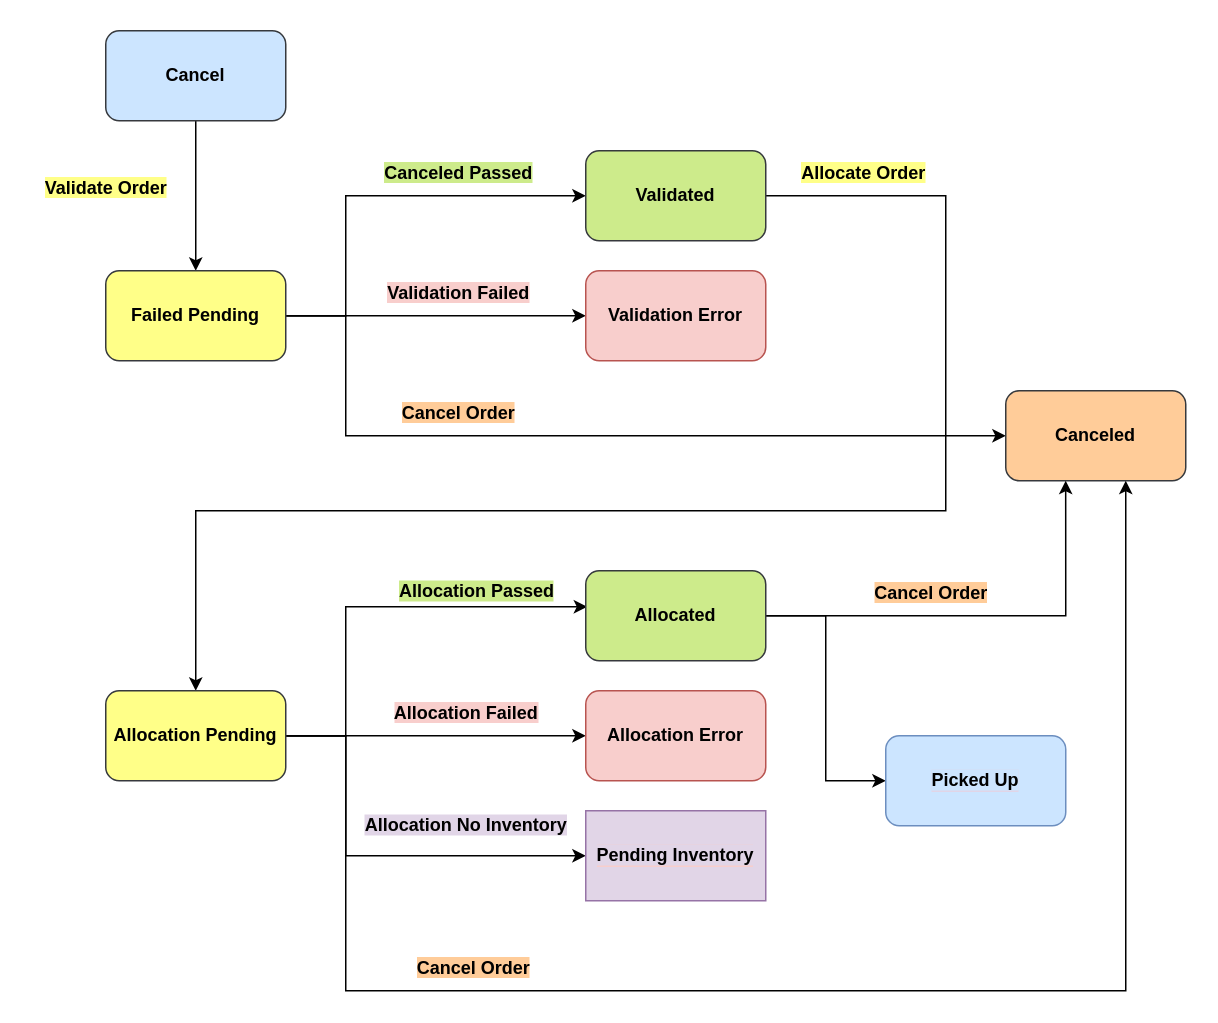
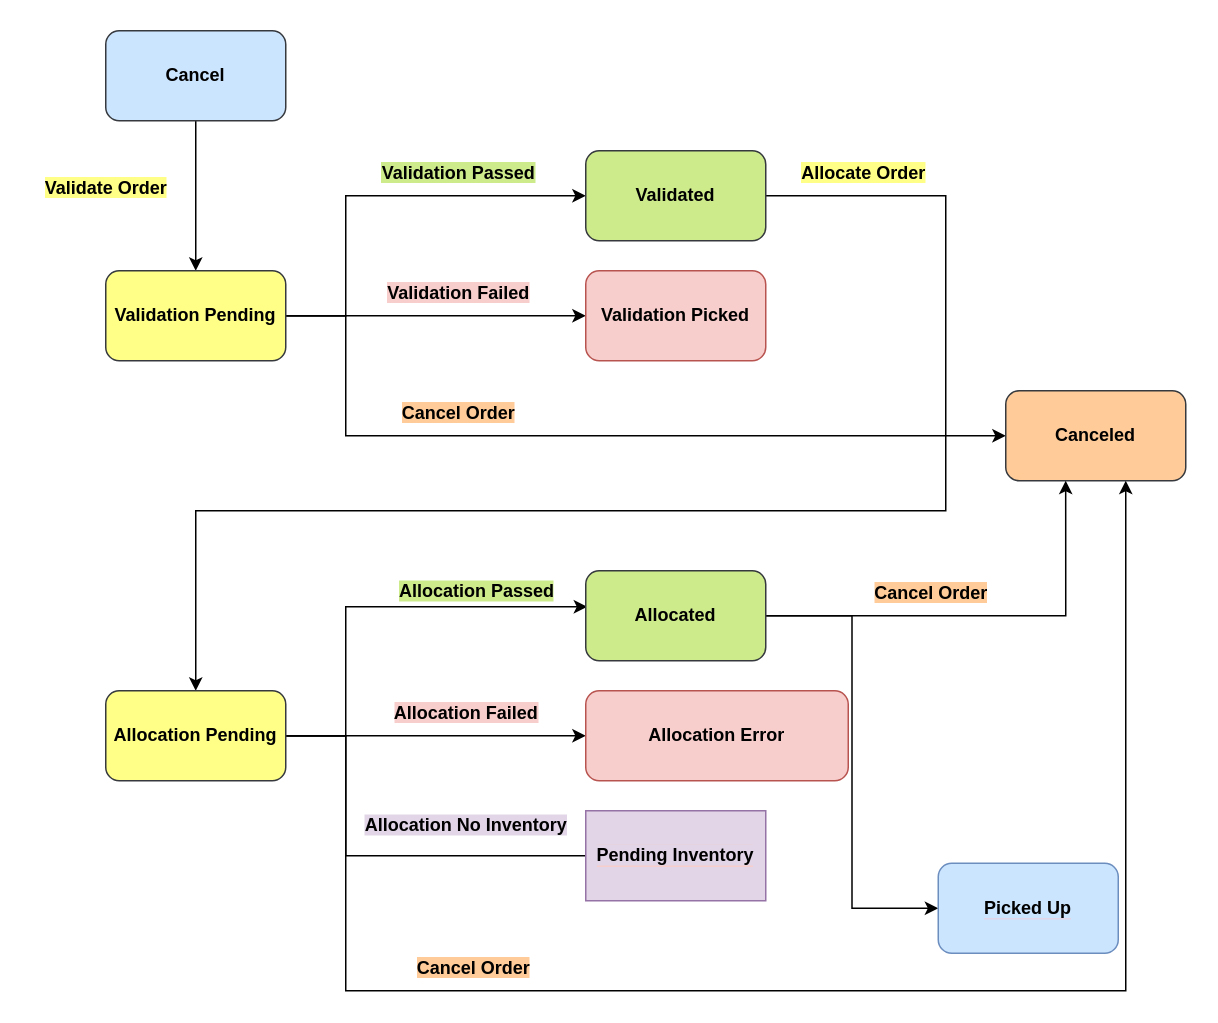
(459, 173) -> (459, 173)
(196, 316) -> (196, 316)
(676, 316) -> (676, 316)
(676, 736) -> (717, 736)
(976, 781) -> (1028, 908)
(574, 856) -> (578, 856)
